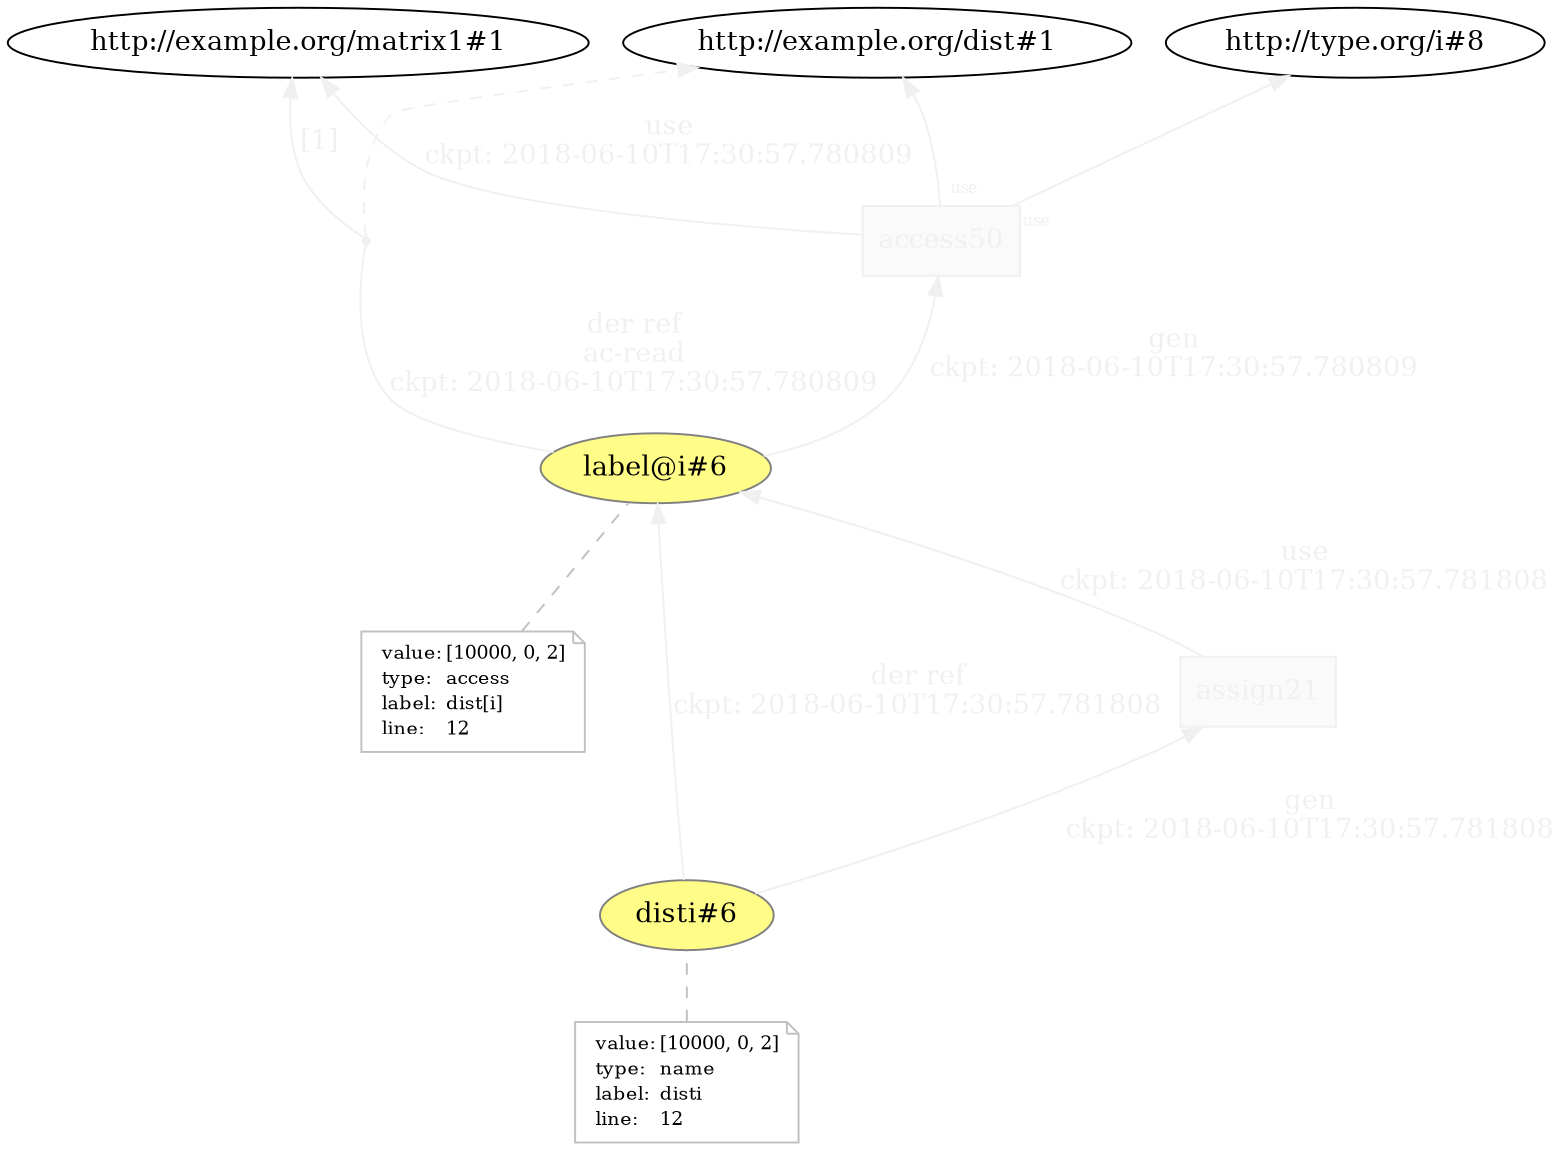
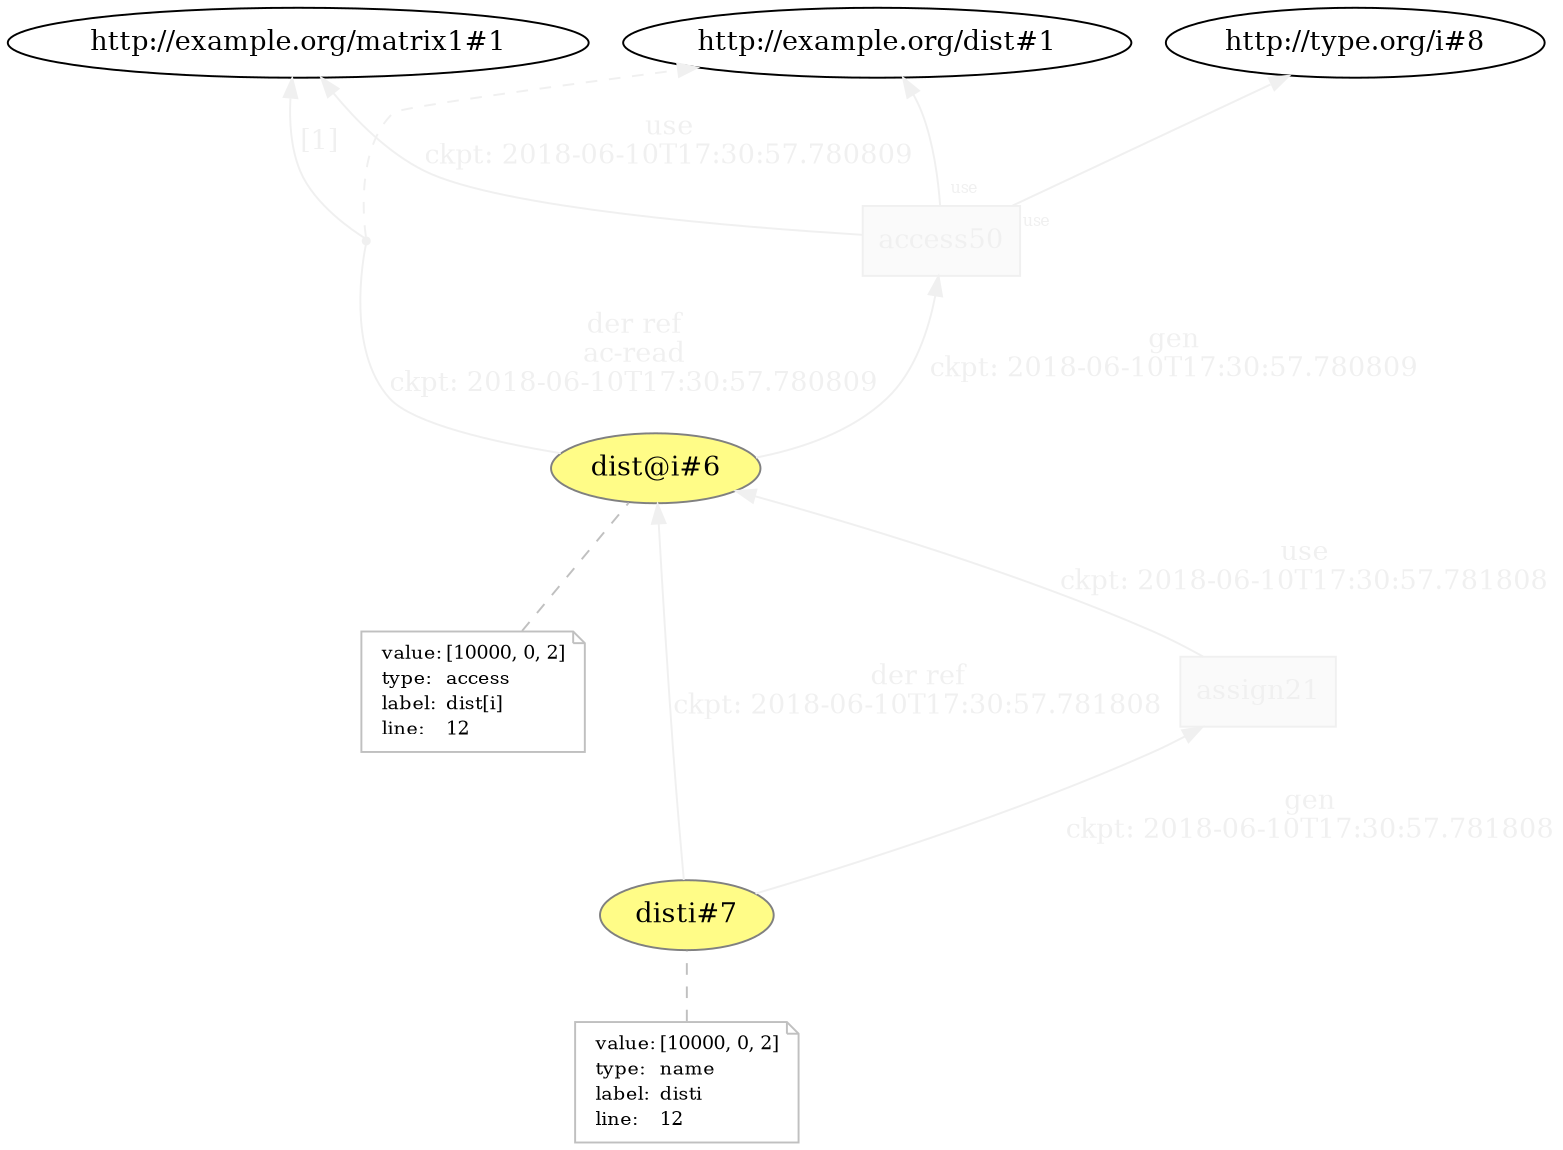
(656, 468) -> (656, 468)
(687, 915) -> (687, 915)
